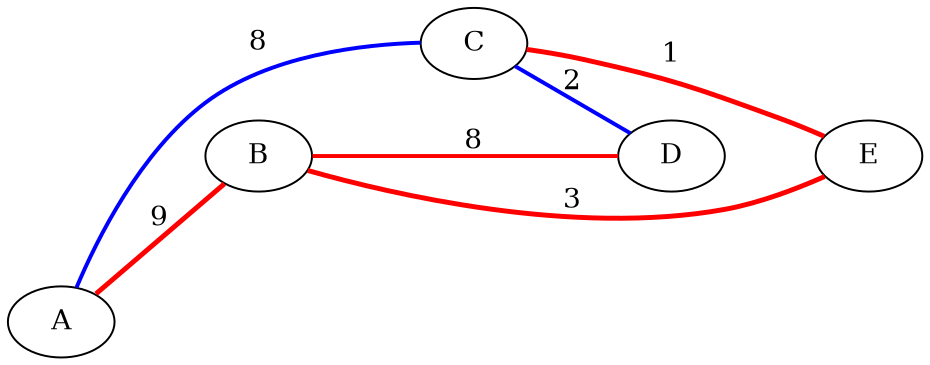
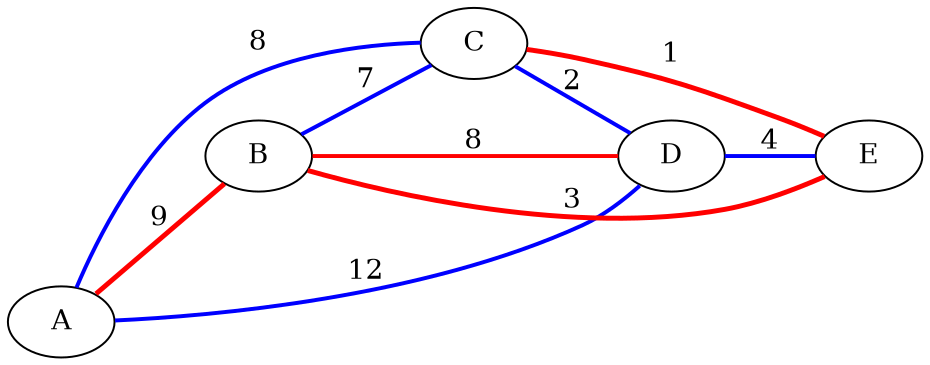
none -> (366, 100)
none -> (770, 156)
none -> (387, 287)
